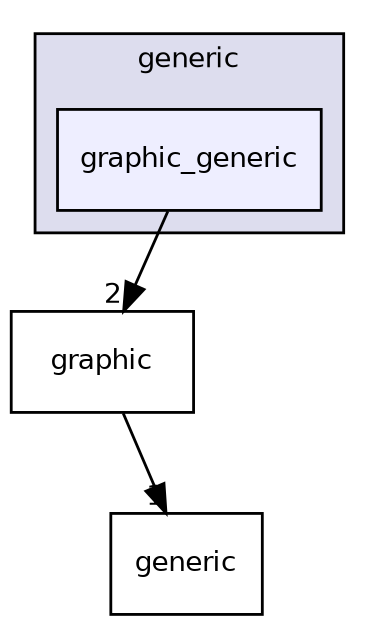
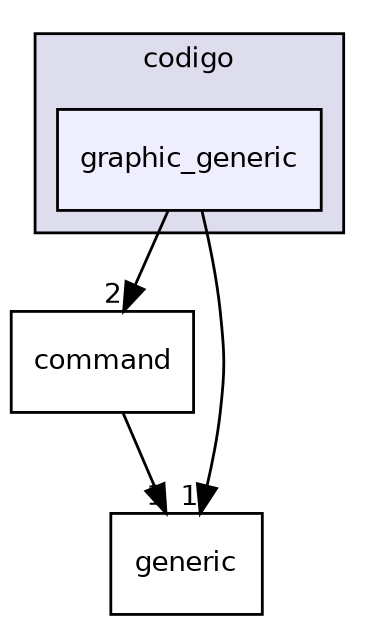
(189, 60) -> (189, 60)
none -> (223, 348)
(102, 362) -> (102, 362)
